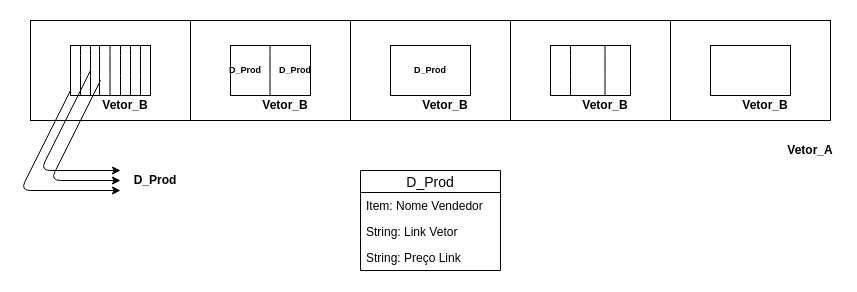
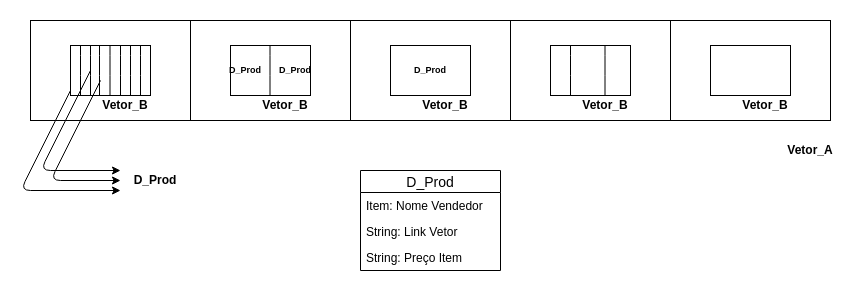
(419, 258) -> (420, 258)
